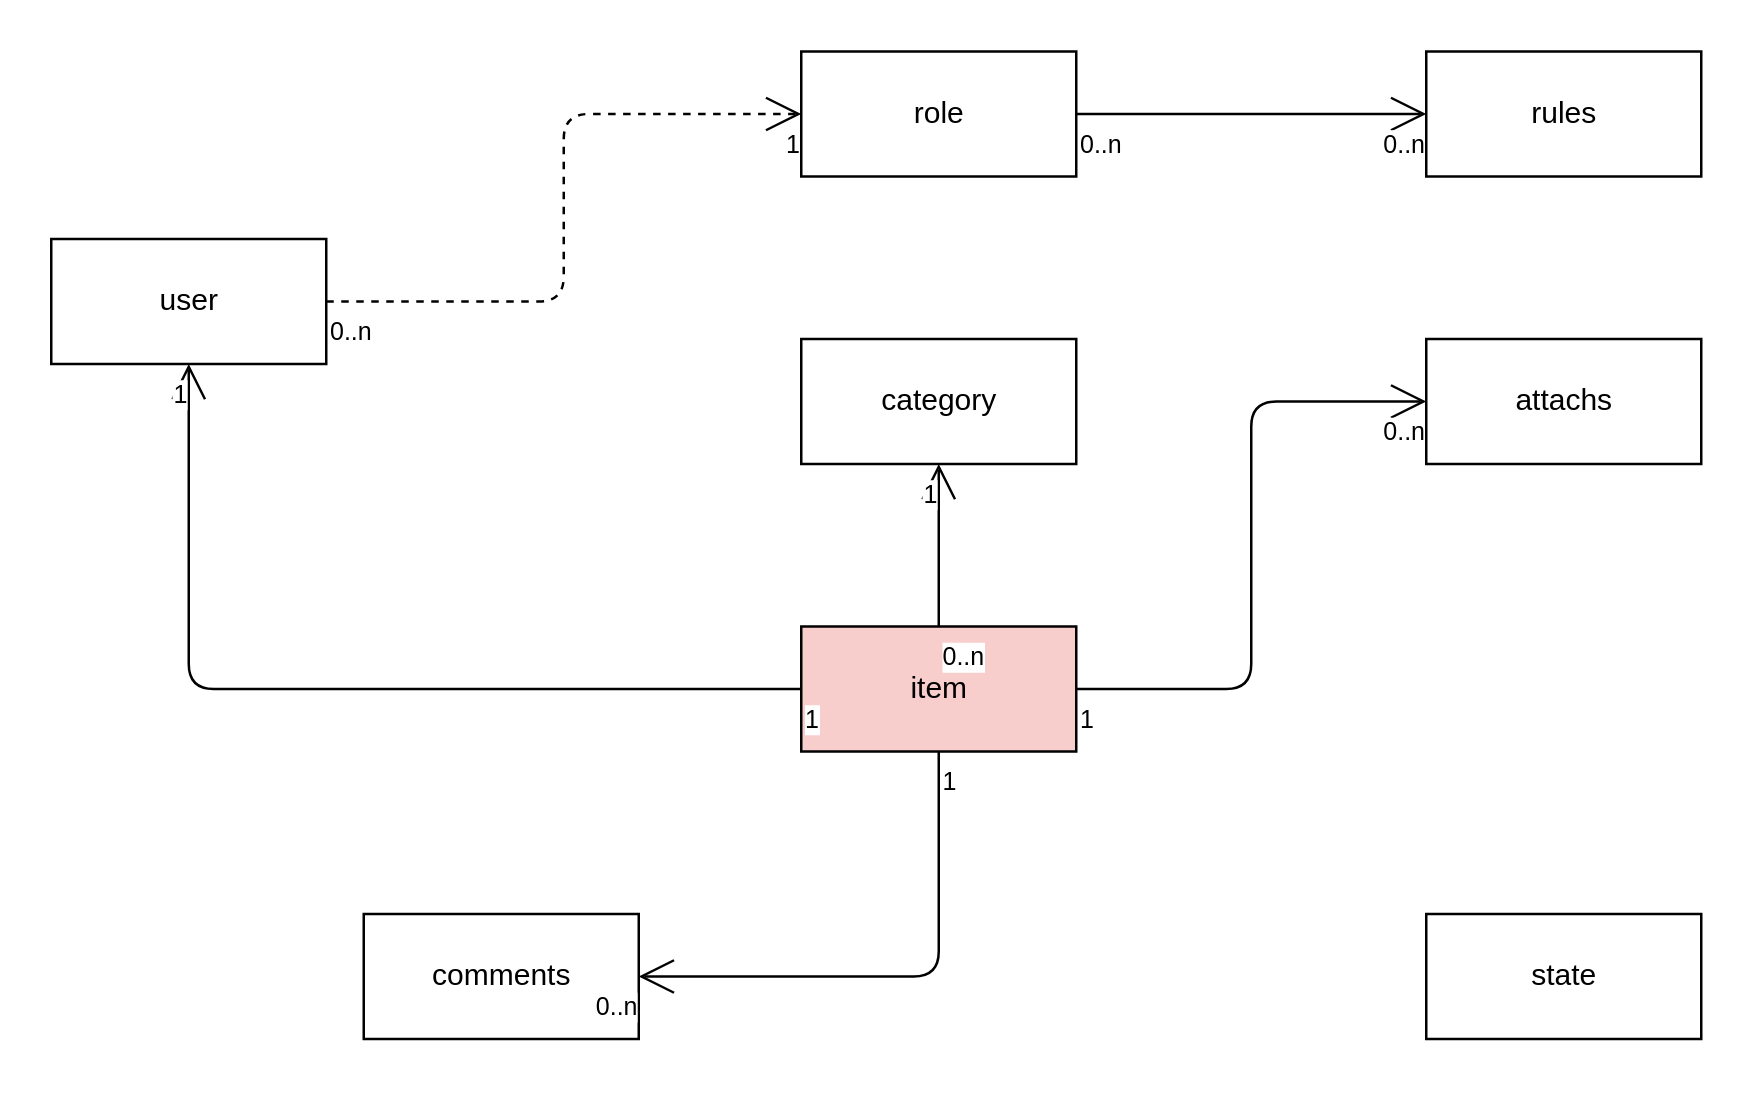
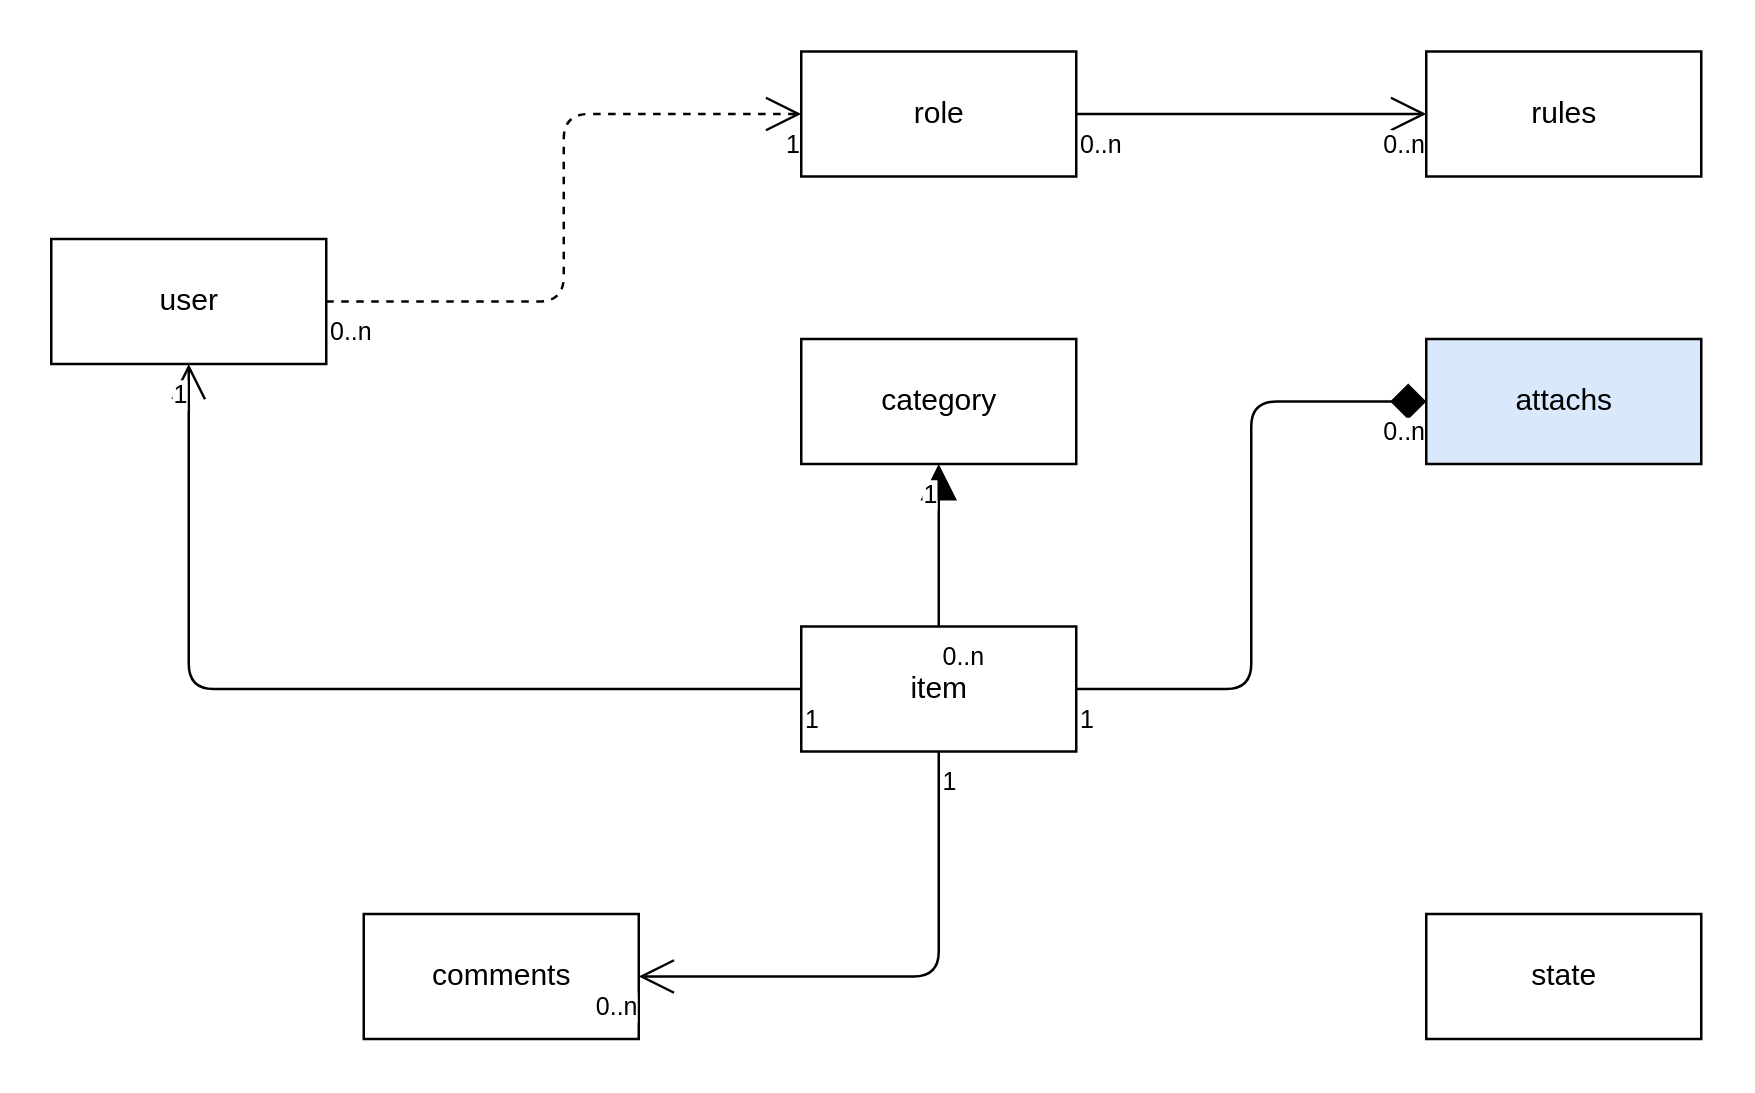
(1405, 401) -> (1391, 401)
(1564, 401) -> (1564, 401)
(939, 486) -> (939, 501)
(939, 689) -> (939, 689)
